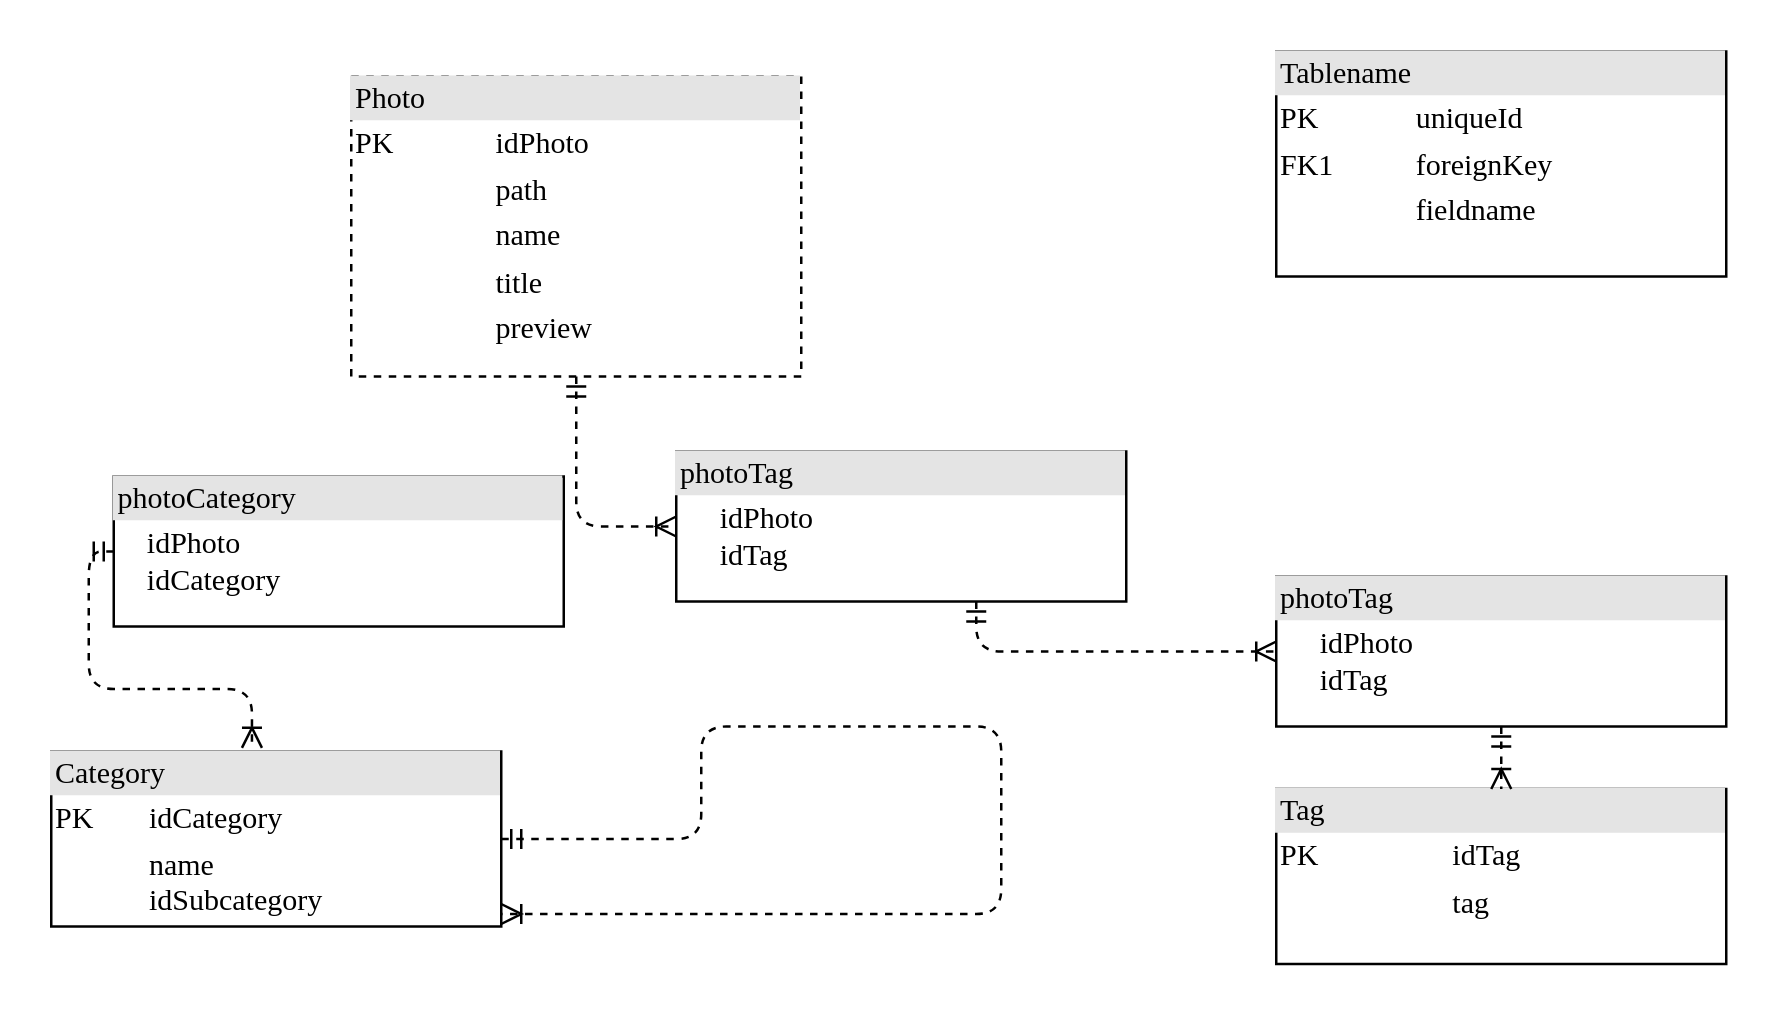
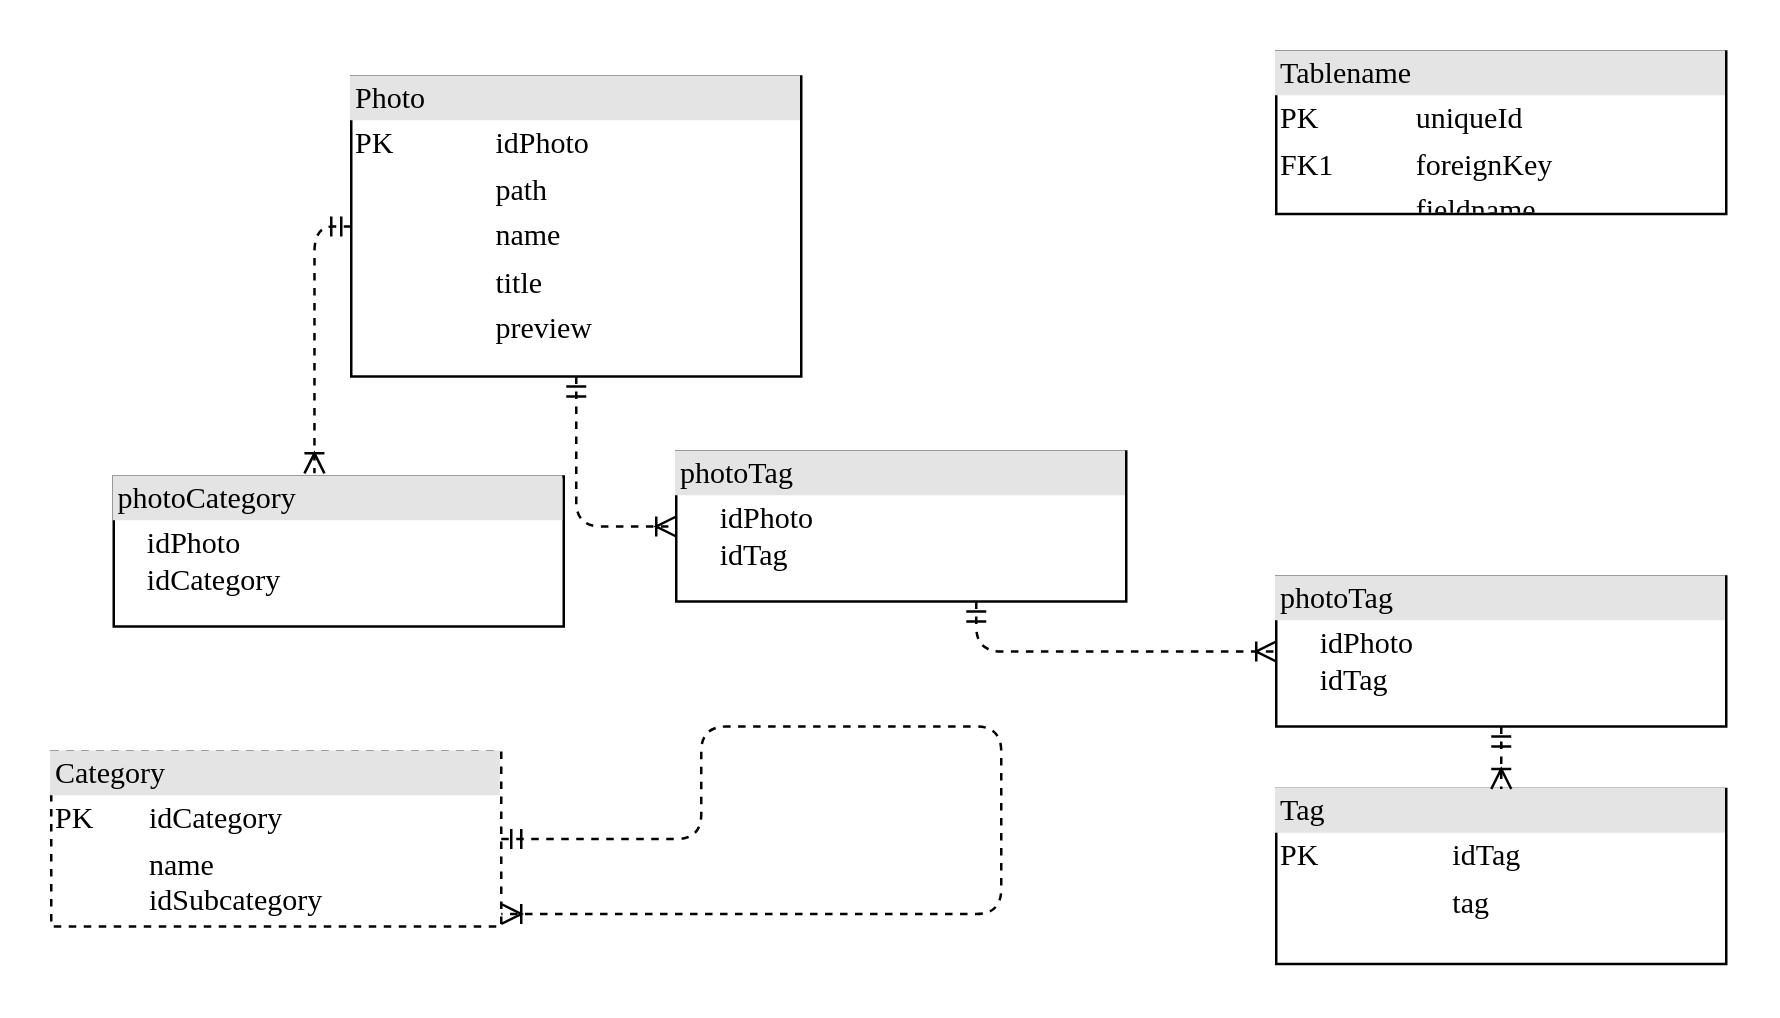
(1501, 164) -> (1501, 133)
(576, 226) -> (576, 226)
none -> (314, 338)
(123, 689) -> none
(276, 839) -> (276, 839)
